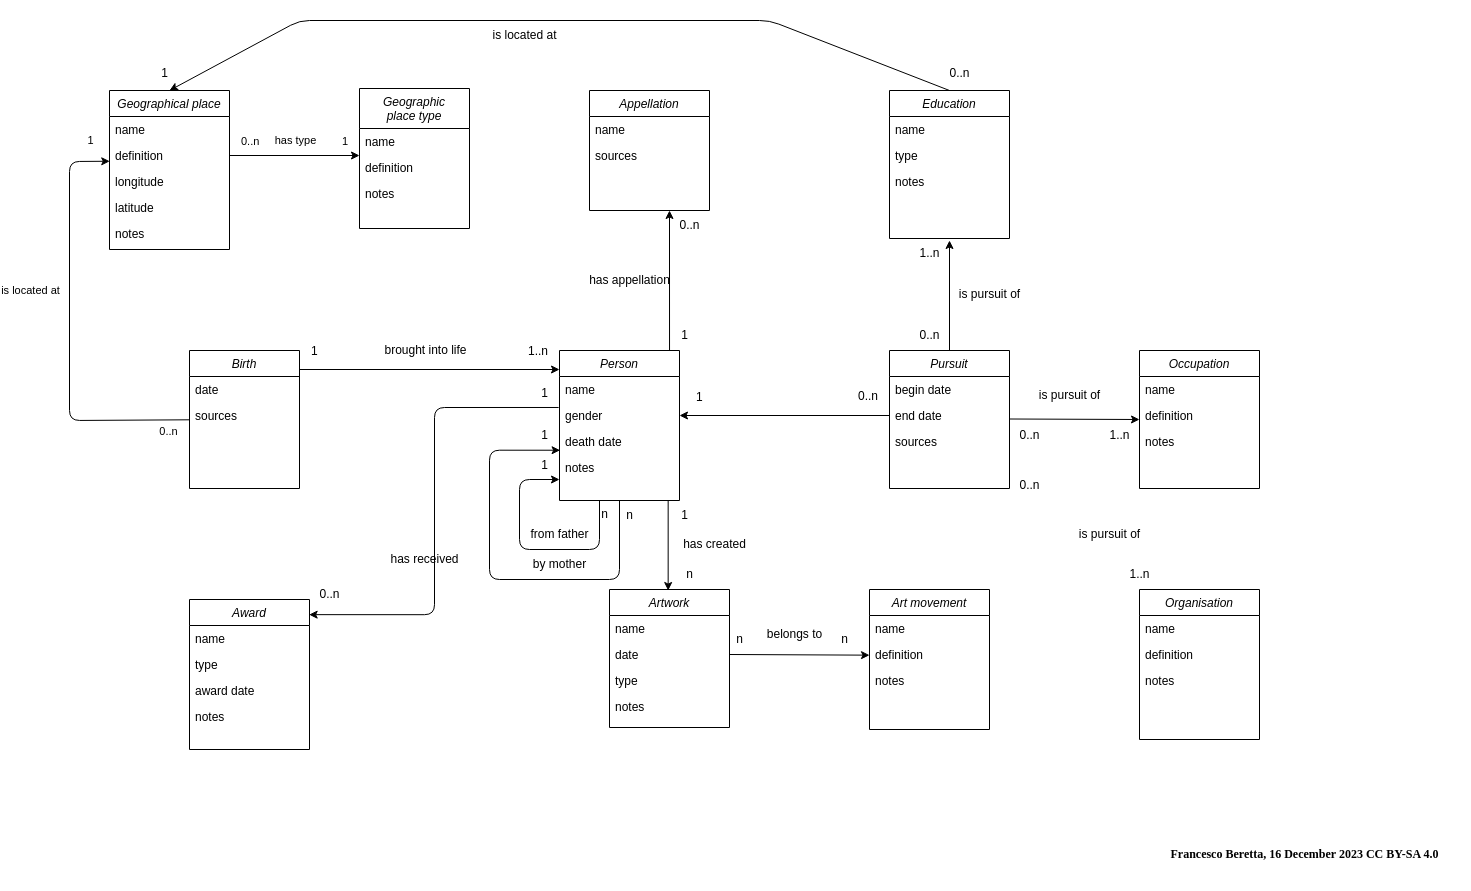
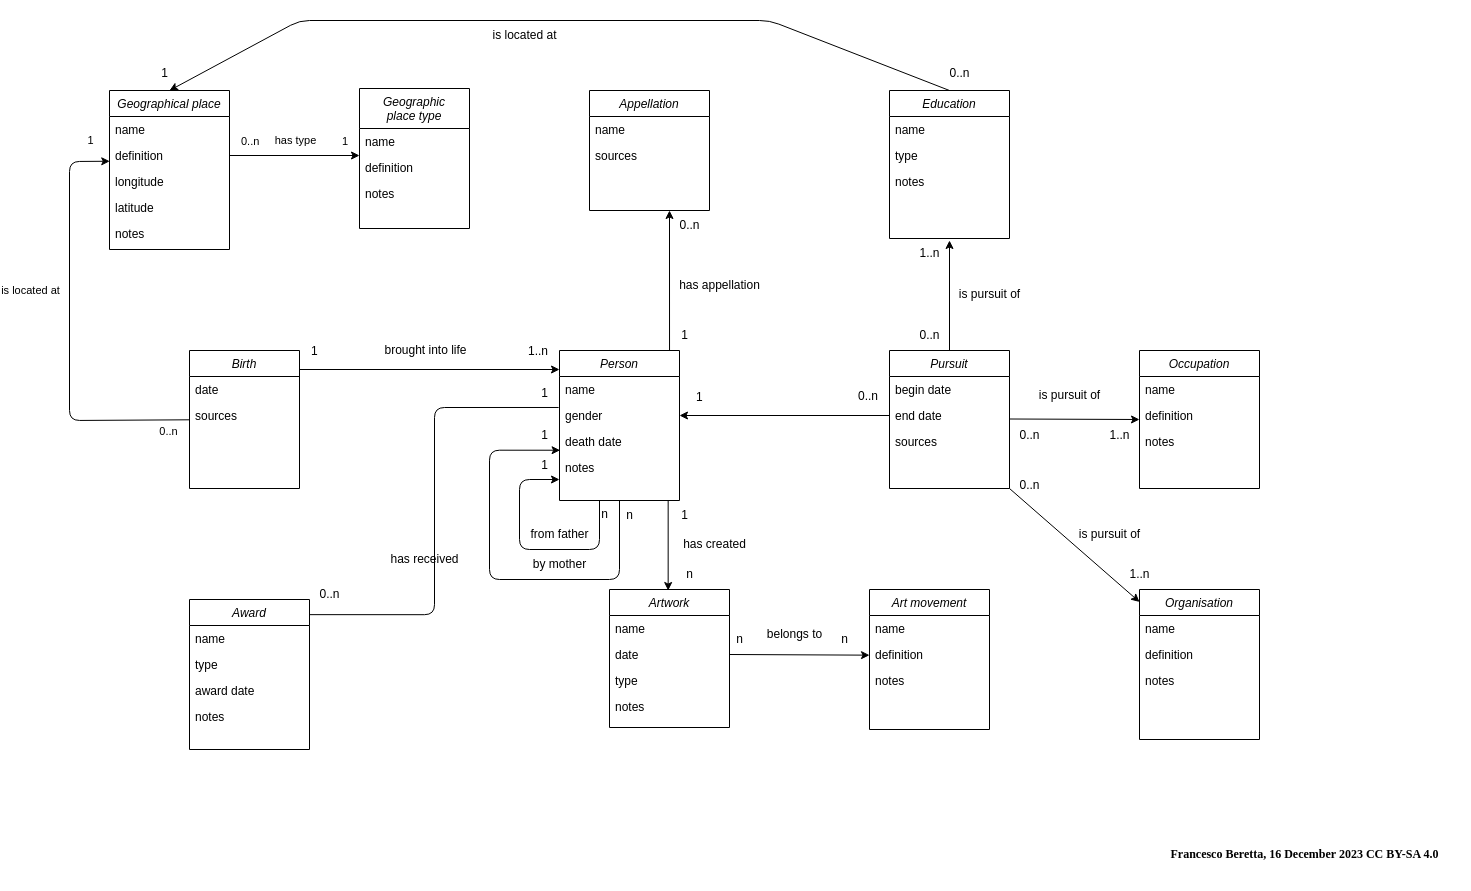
(630, 281) -> (720, 286)
none -> (1072, 543)
(317, 615) -> (314, 615)
